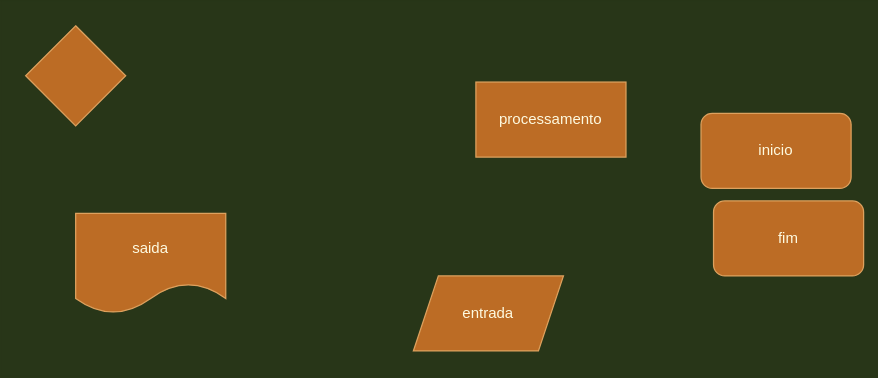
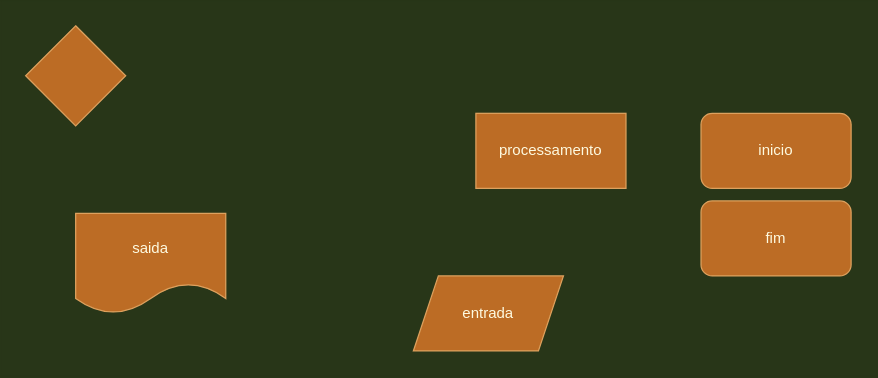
(551, 119) -> (551, 151)
(788, 238) -> (776, 238)
